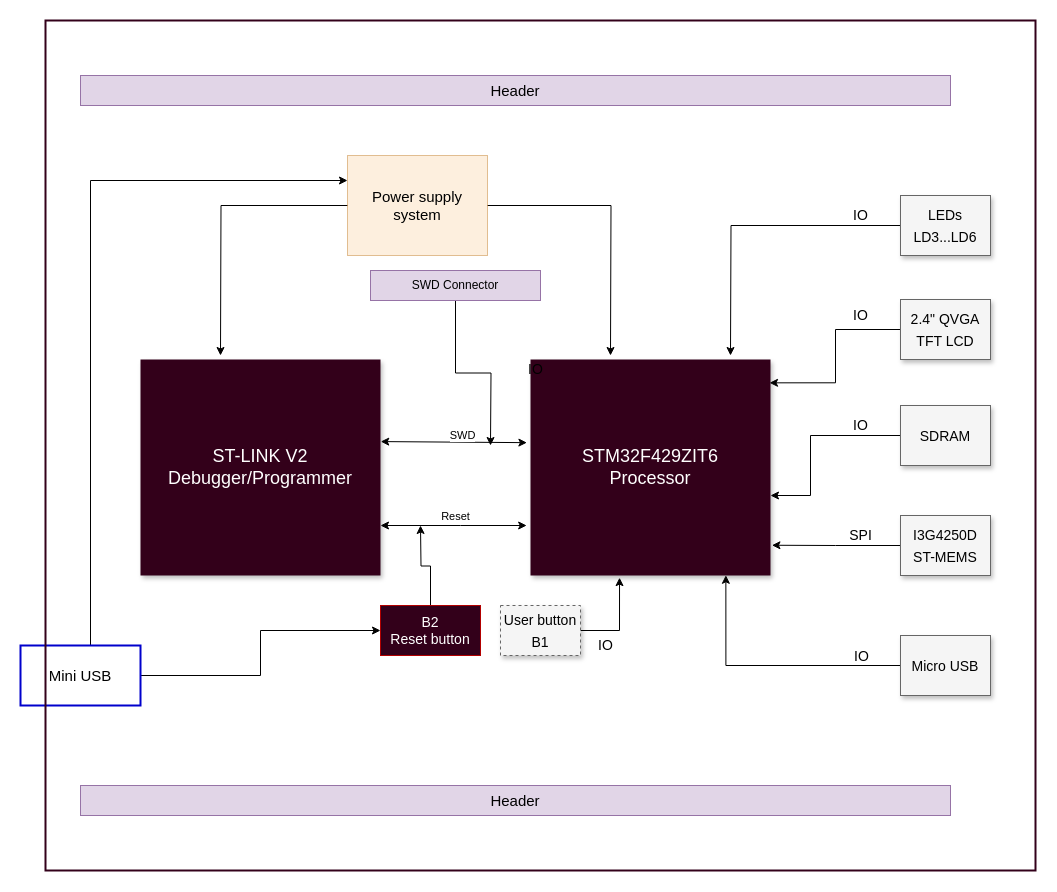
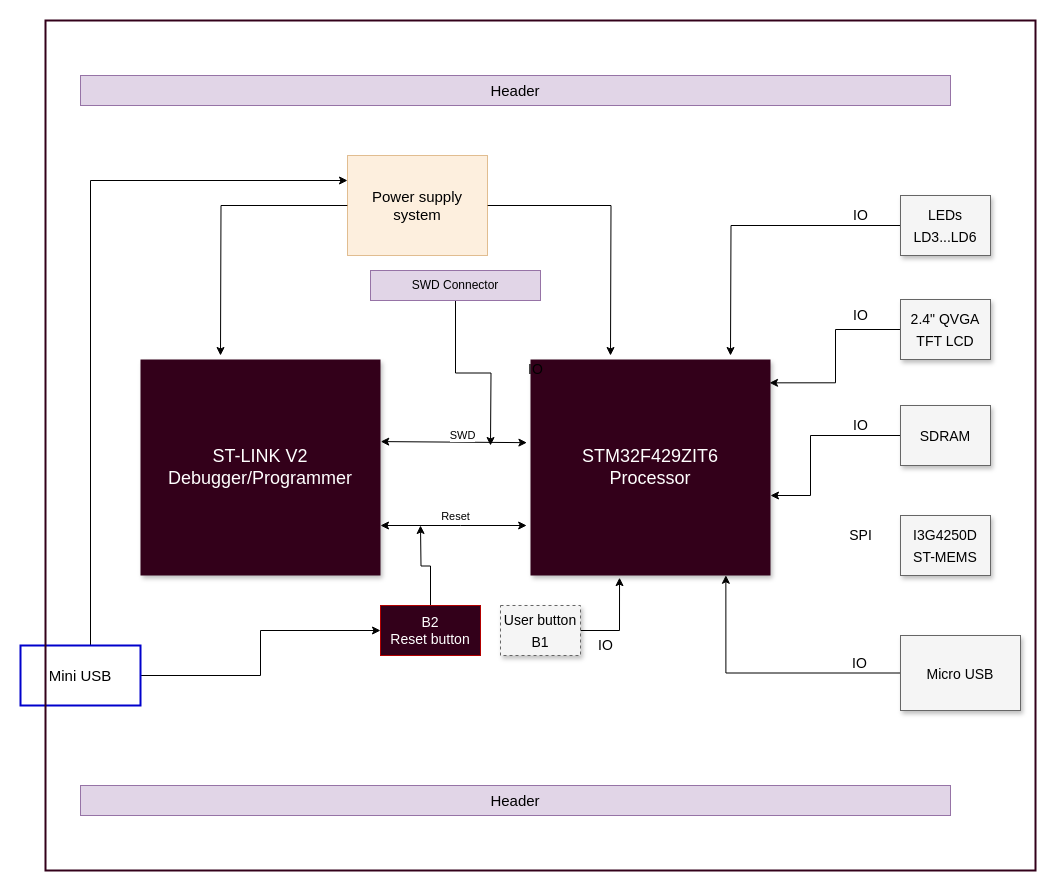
(840, 546) -> none
(946, 666) -> (961, 673)
